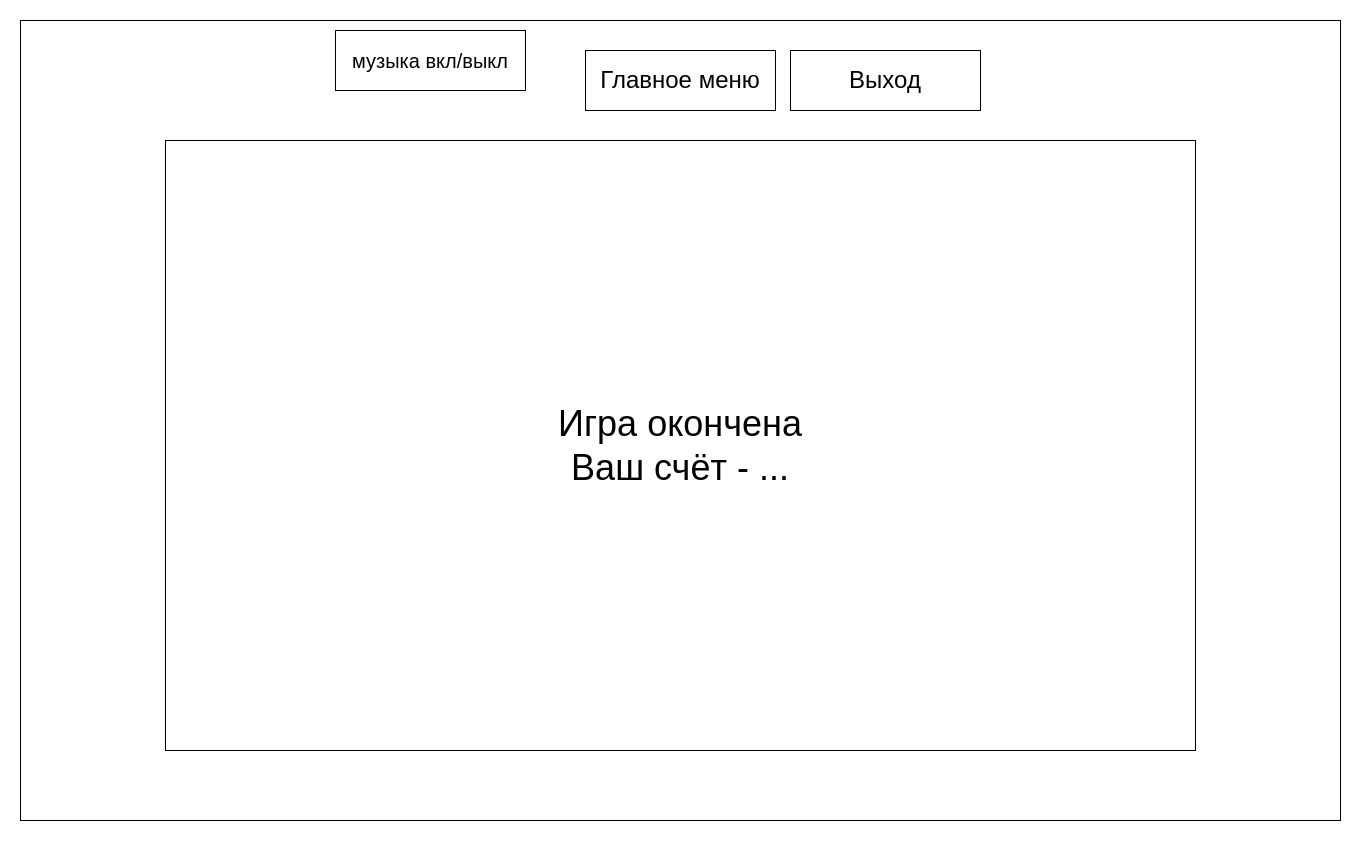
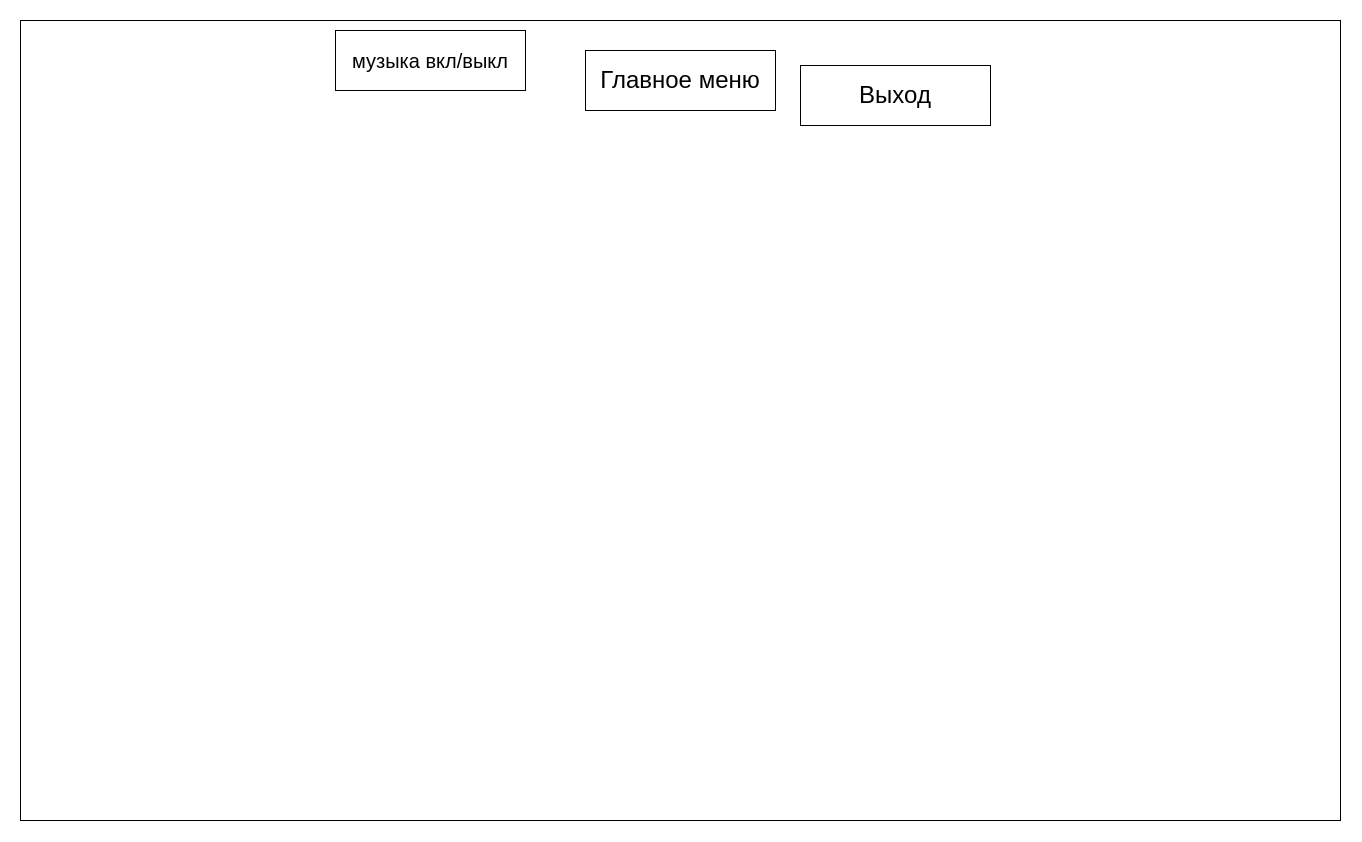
(886, 81) -> (896, 96)
(681, 446) -> none
